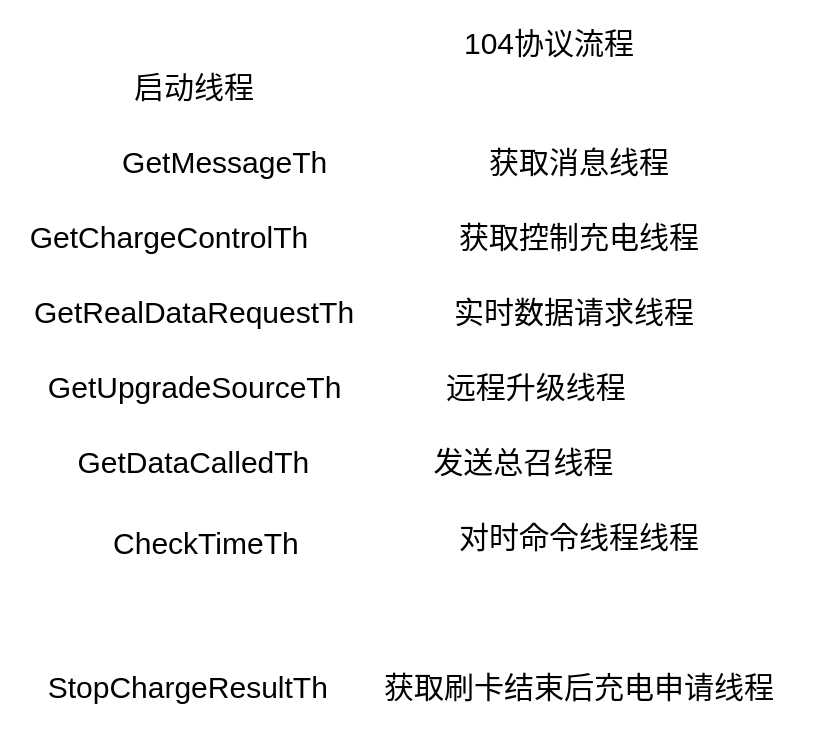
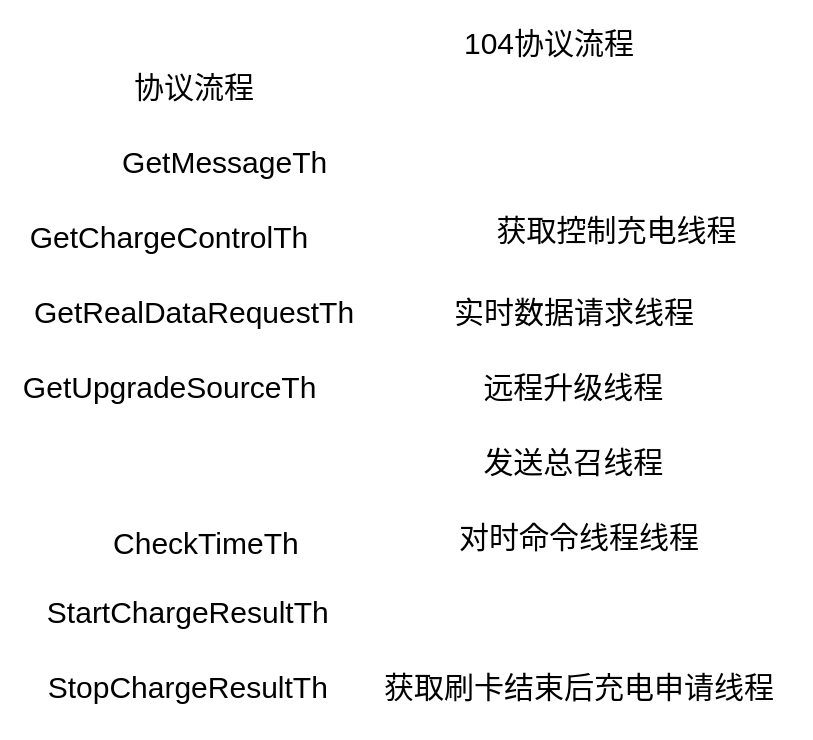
(194, 88) -> (194, 88)
(579, 163) -> none
(579, 238) -> (616, 232)
(194, 388) -> (169, 388)
(537, 388) -> (574, 388)
(194, 463) -> none
(524, 463) -> (574, 463)
none -> (188, 613)
